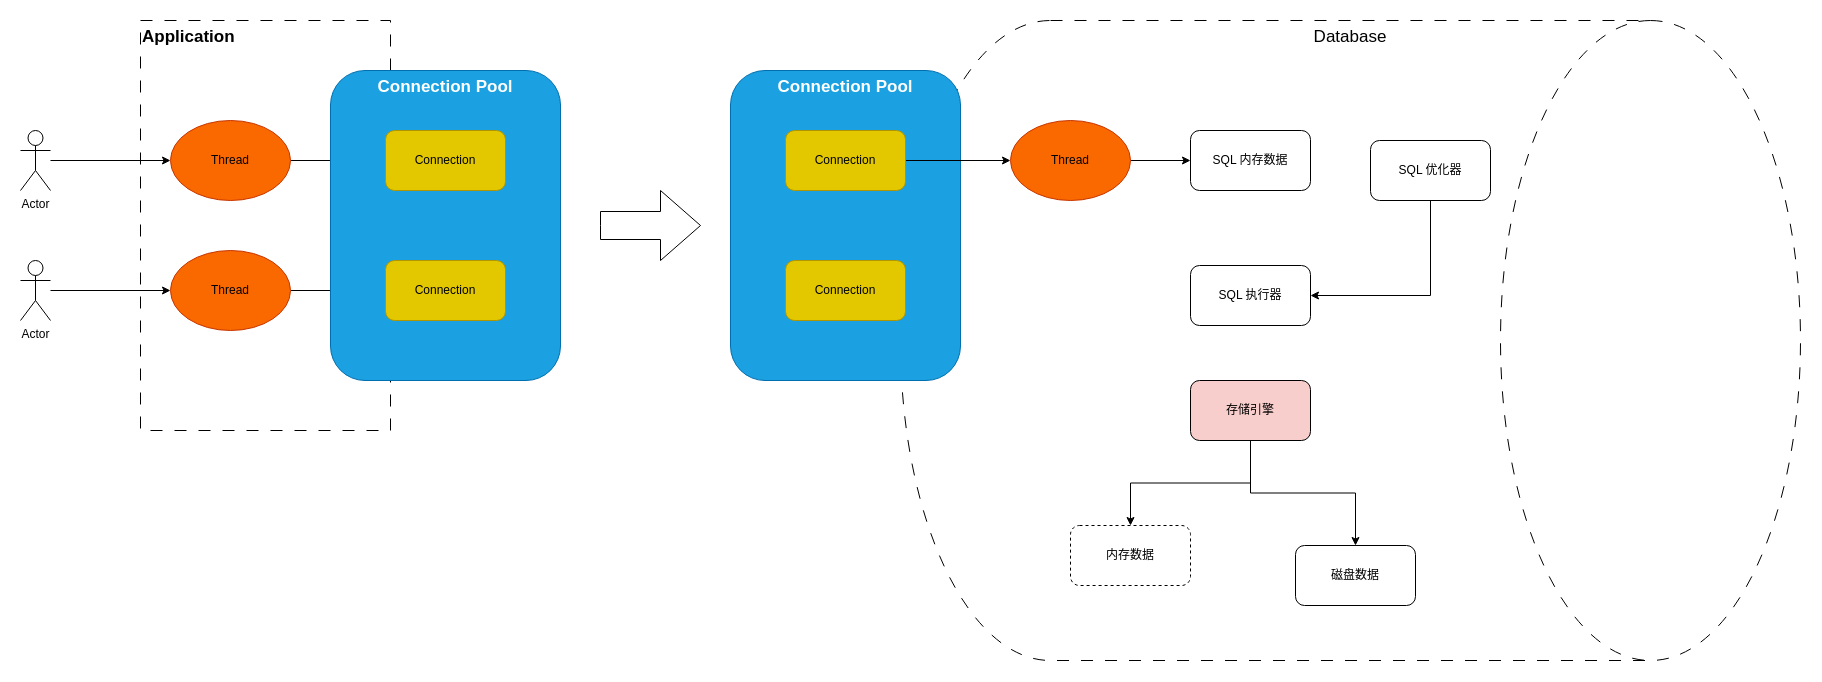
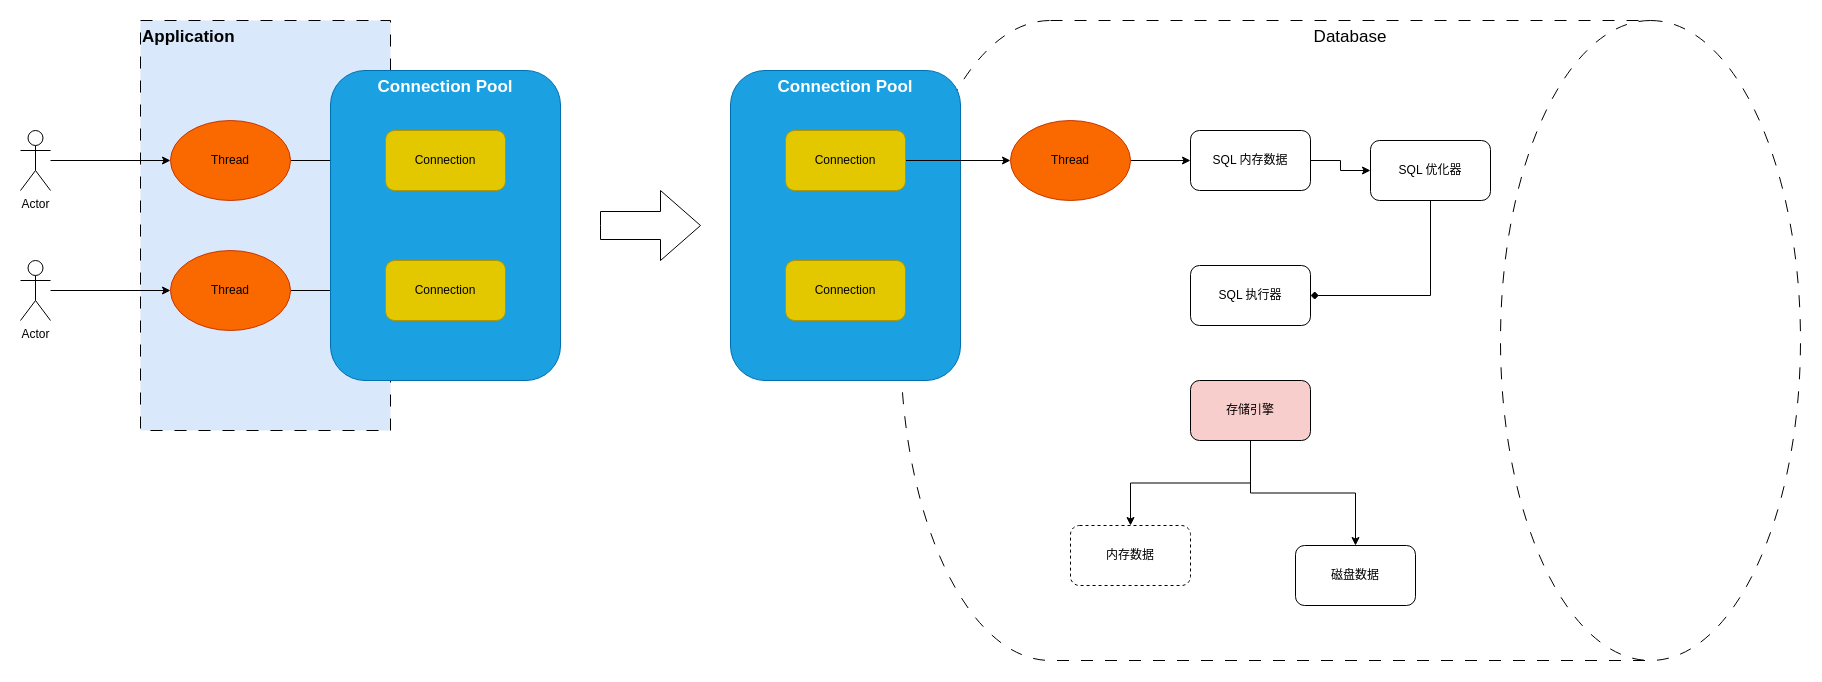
none -> (1341, 162)
(266, 226) -> (266, 226)
(1319, 296) -> (1319, 296)
